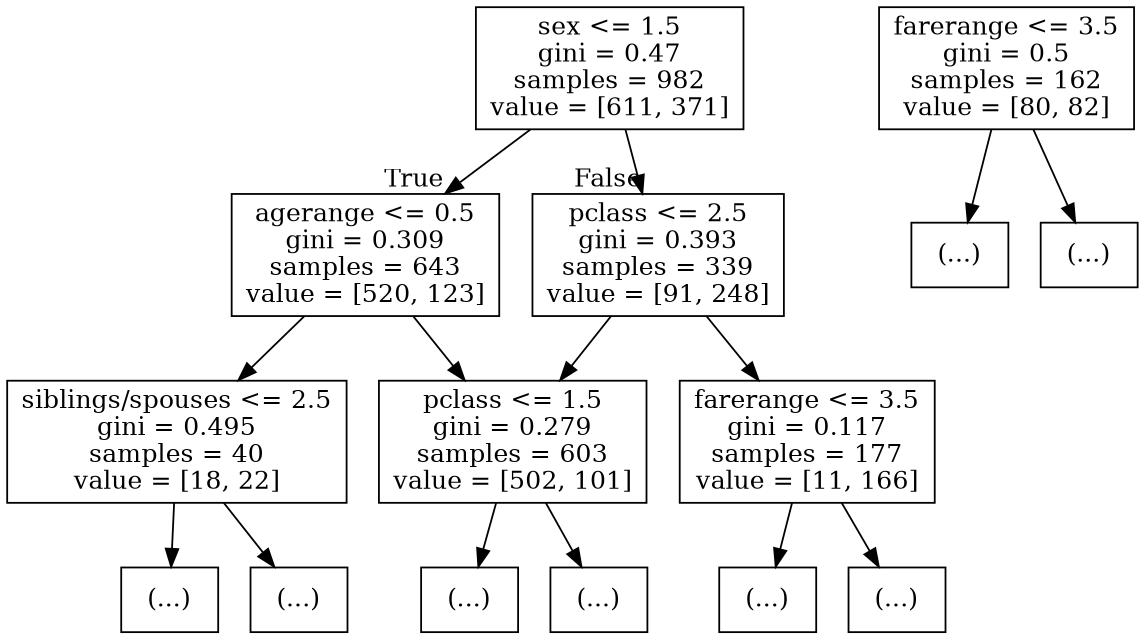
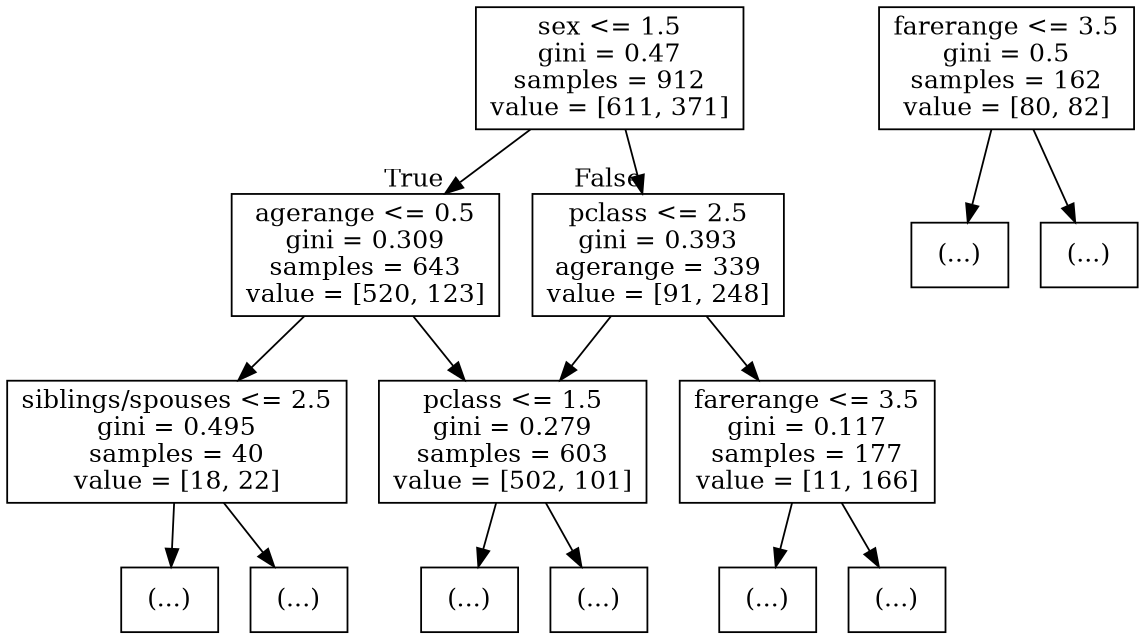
(610, 68) -> (610, 68)
(658, 255) -> (658, 255)
